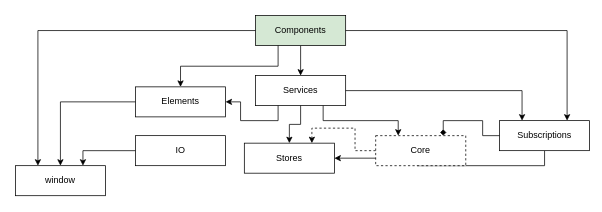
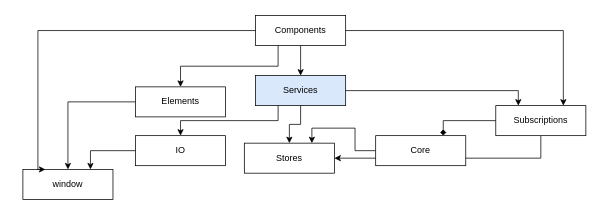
(300, 30) -> (300, 30)
(300, 90) -> (300, 90)
(240, 107) -> (207, 120)
(364, 120) -> none
(350, 128) -> (350, 128)
(544, 135) -> (540, 120)
(420, 150) -> (420, 150)
(60, 180) -> (68, 184)
